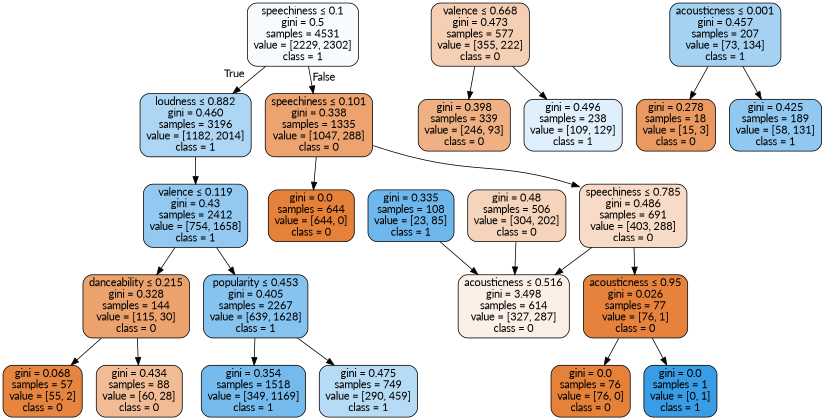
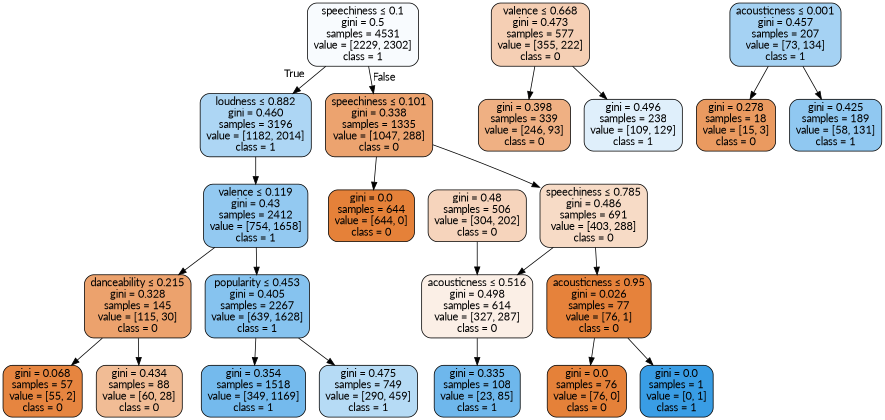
(456, 256) -> (477, 348)
(514, 295) -> (477, 295)
(136, 306) -> (138, 306)
